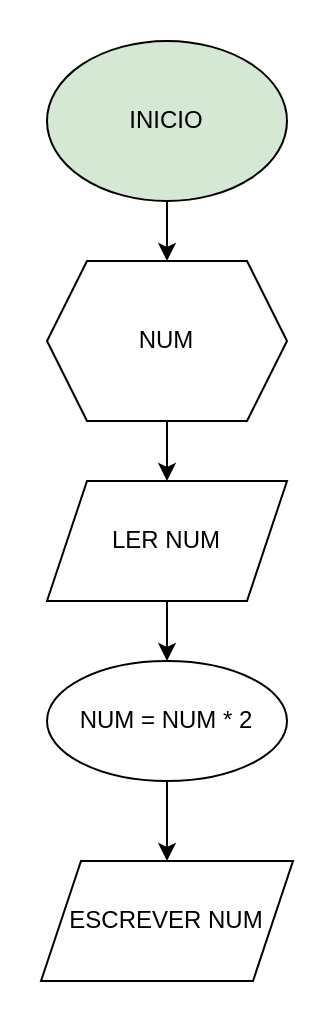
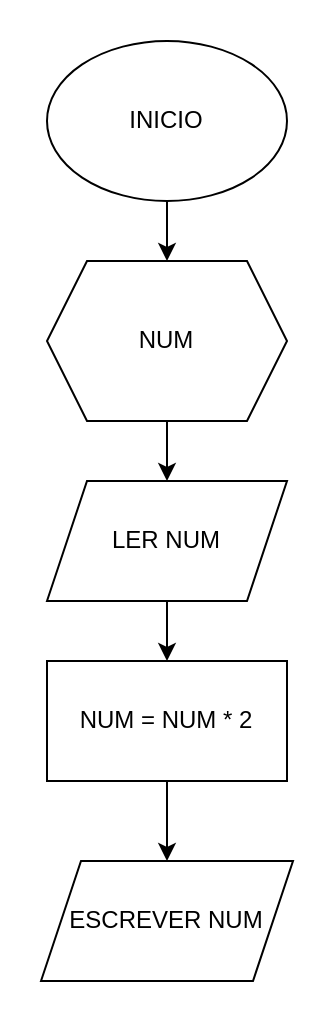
(167, 121) -> (167, 121)
(167, 721) -> (167, 721)
